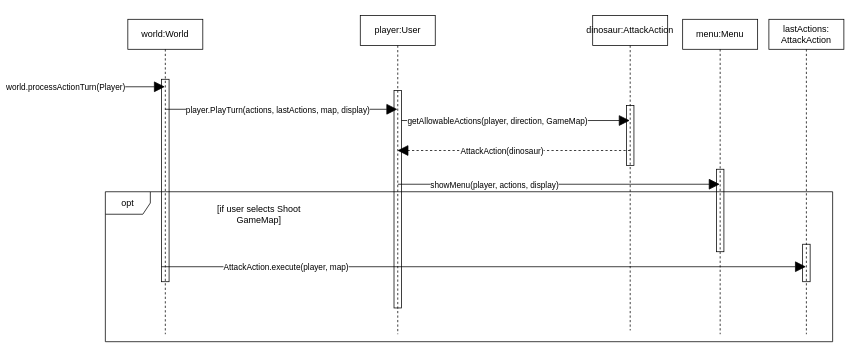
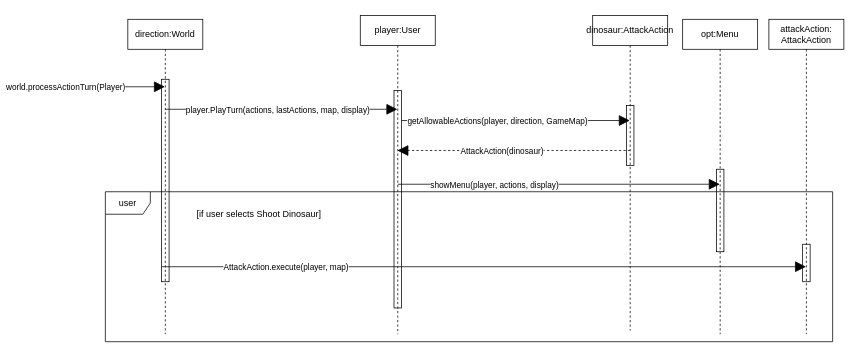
(165, 34) -> (165, 34)
(720, 34) -> (720, 34)
(807, 34) -> (807, 34)
(128, 203) -> (128, 203)
(259, 214) -> (259, 214)
